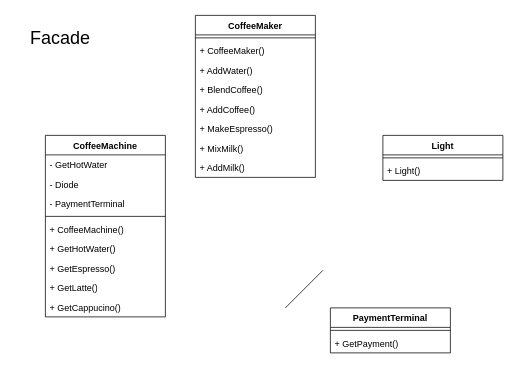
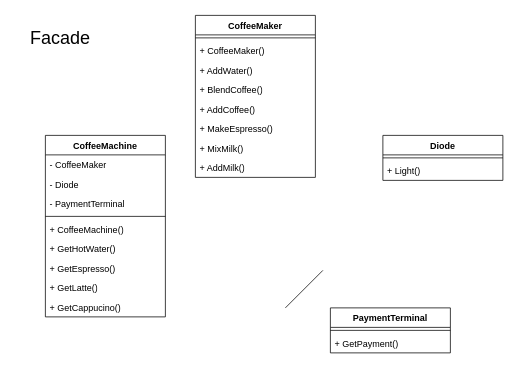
(443, 146) -> (443, 146)
(81, 166) -> (81, 166)
